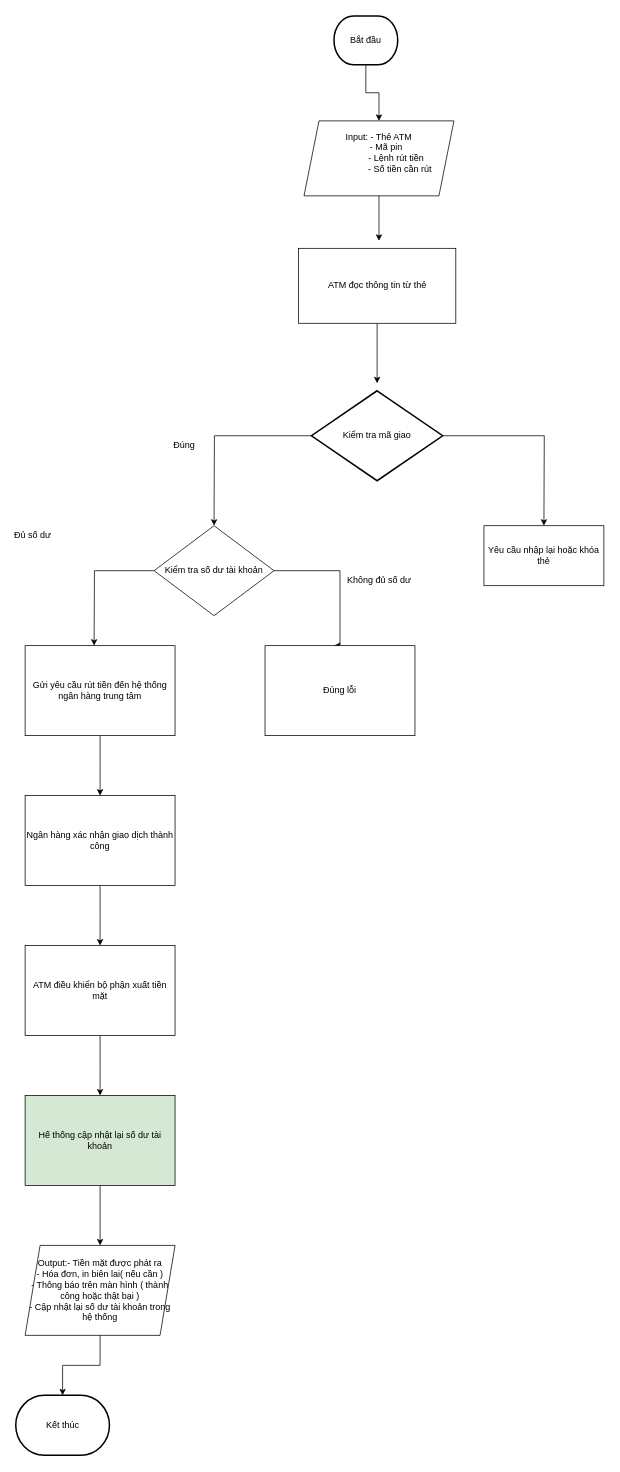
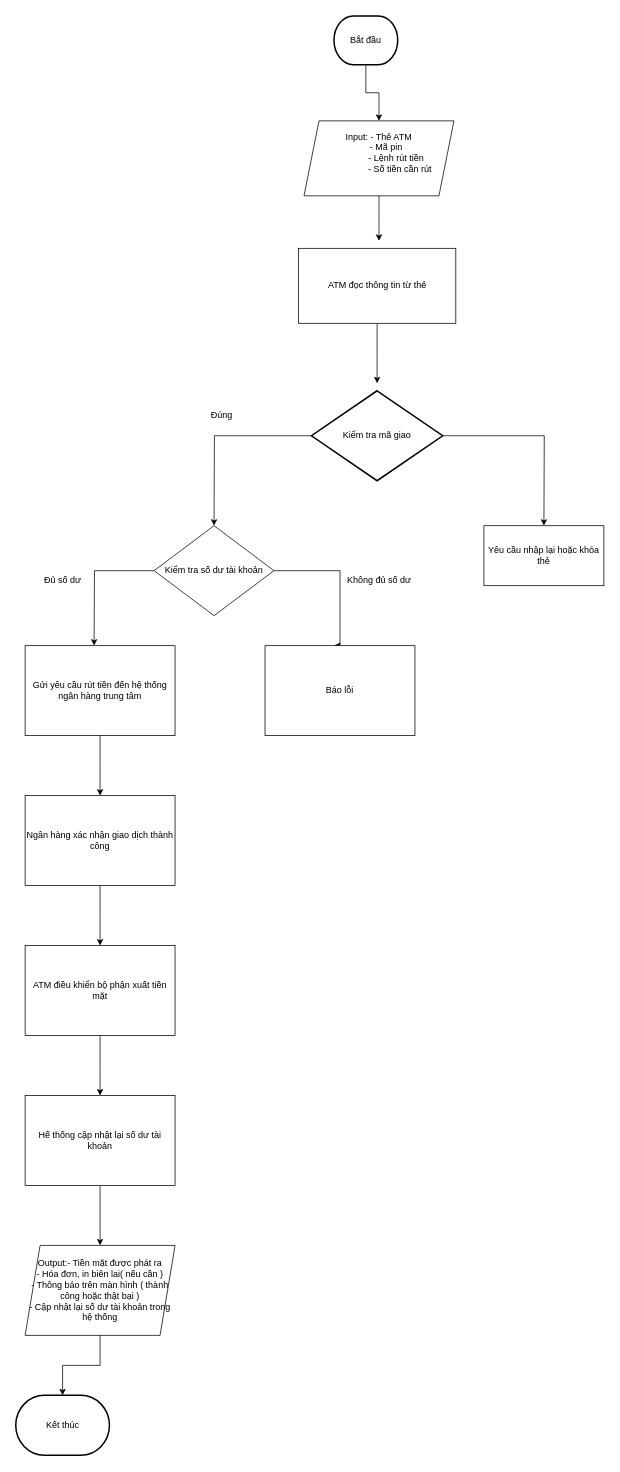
(184, 445) -> (222, 415)
(33, 535) -> (63, 580)
(340, 690) -> (340, 690)
(100, 1140) -> (100, 1140)
